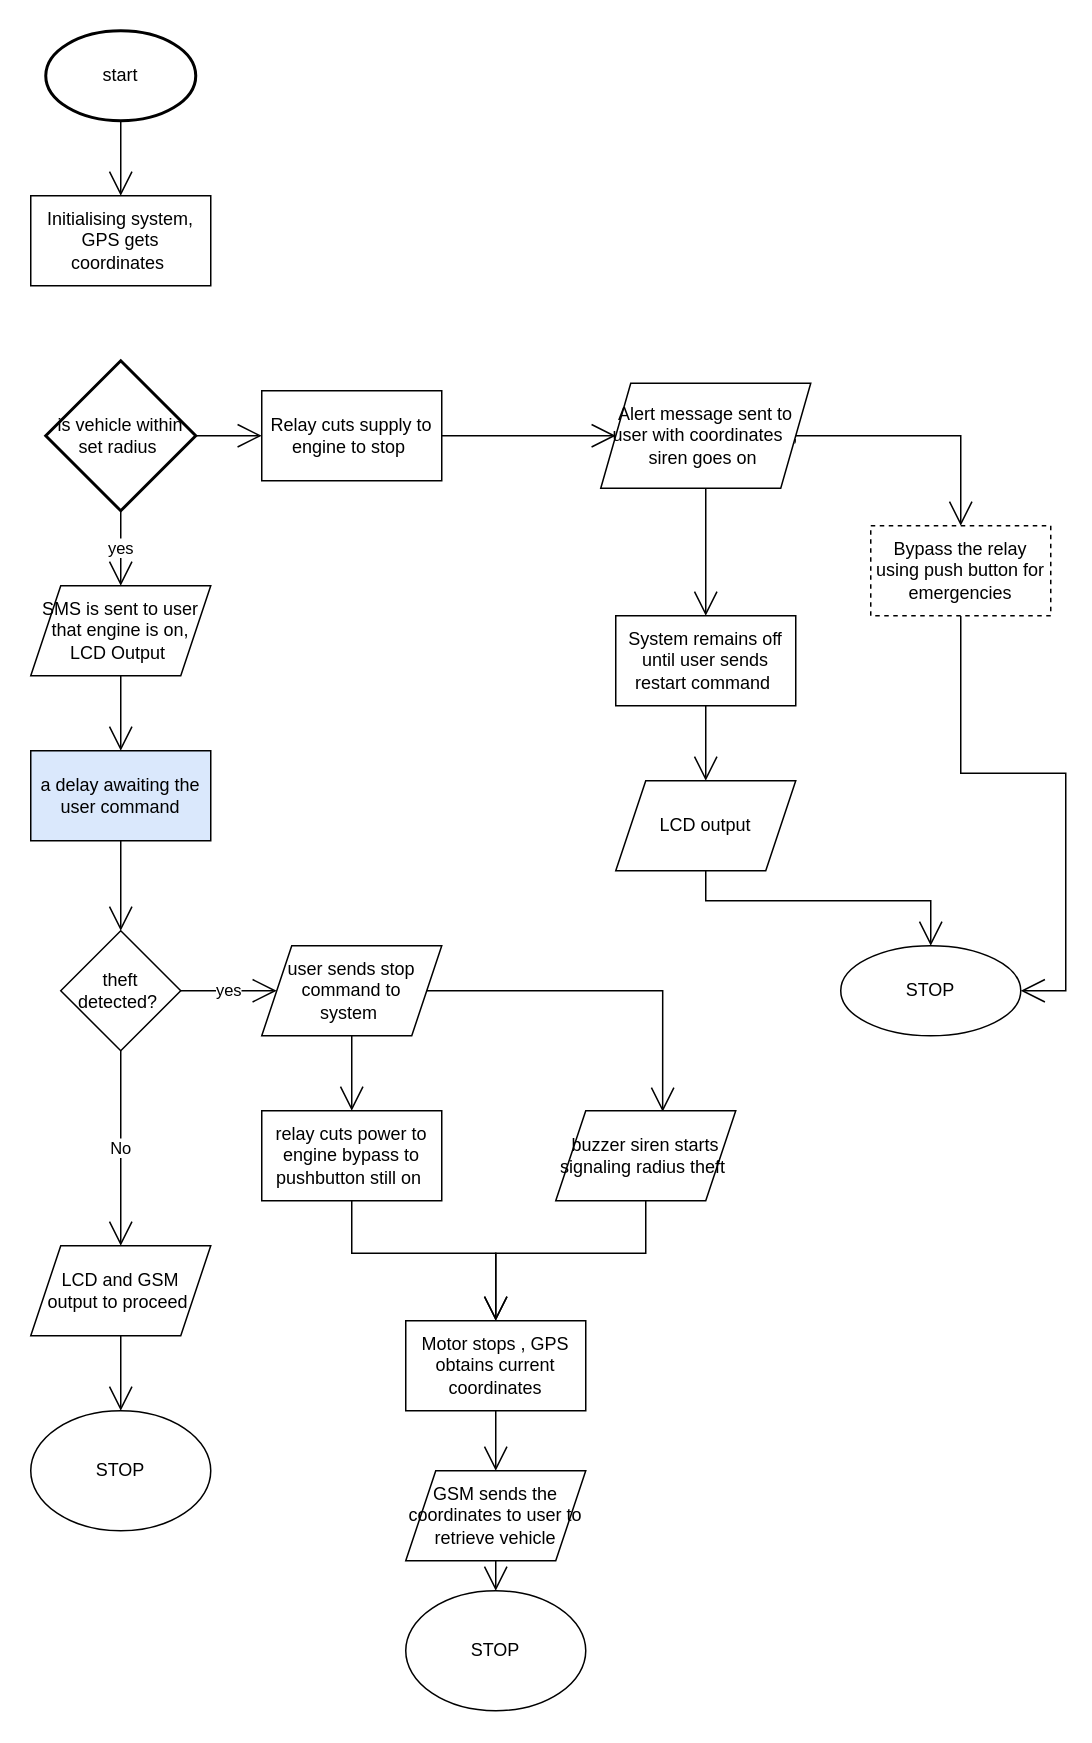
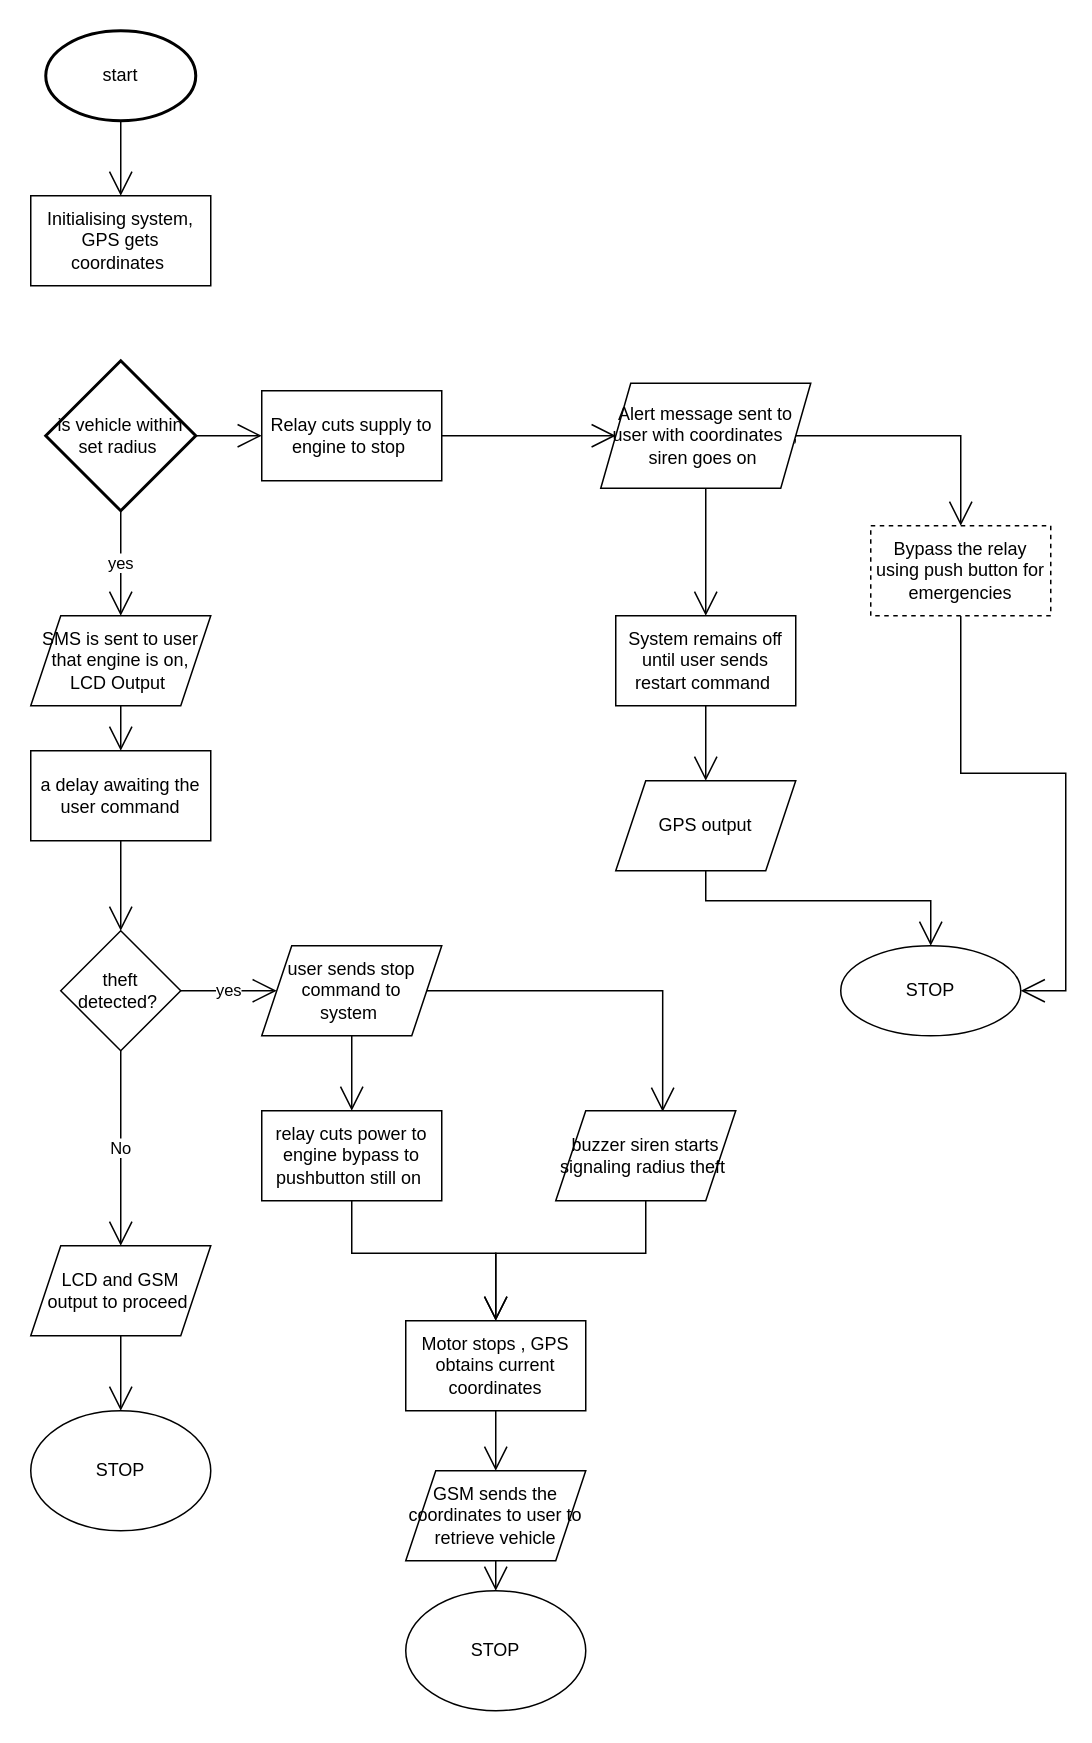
(121, 631) -> (121, 661)
(121, 796) -> (121, 796)
(706, 826) -> (706, 826)
